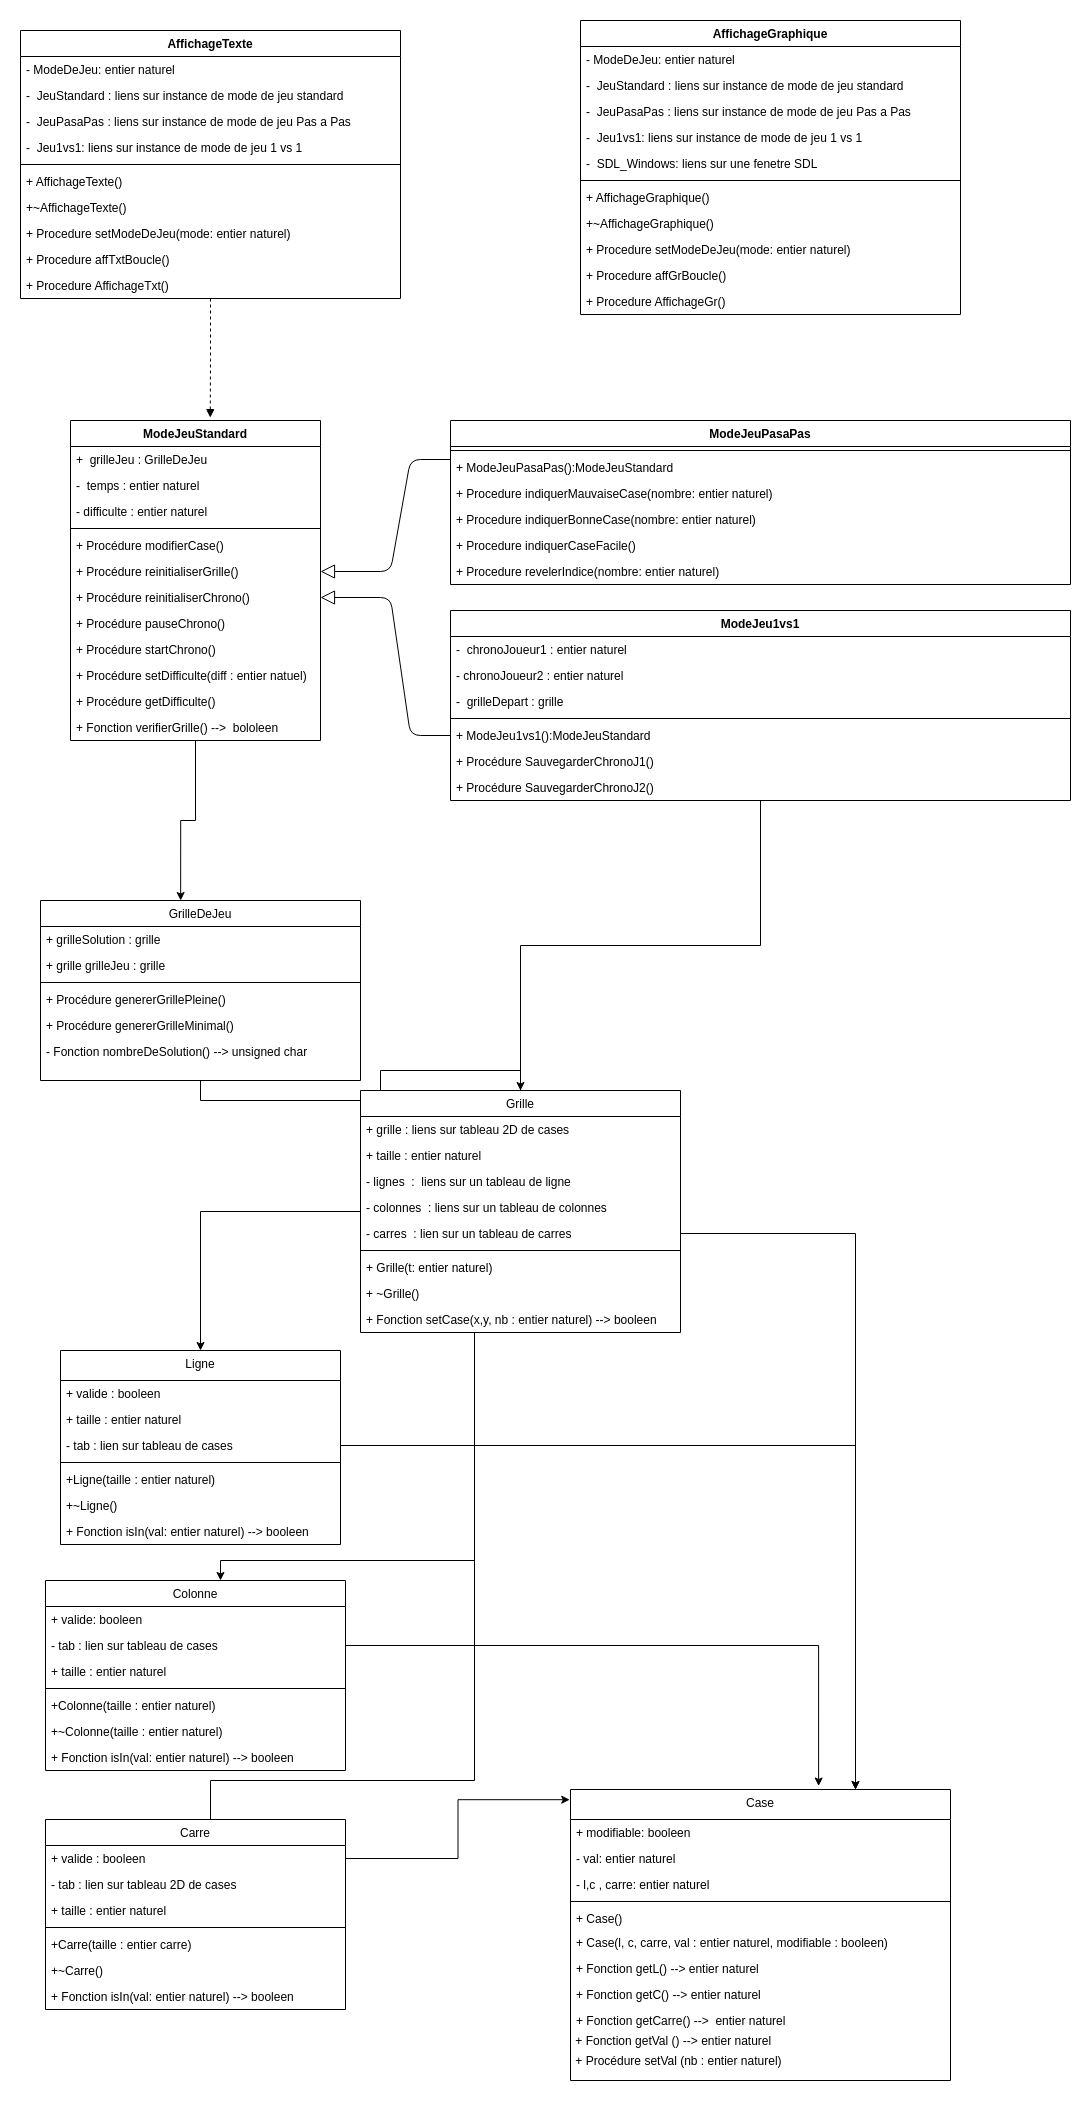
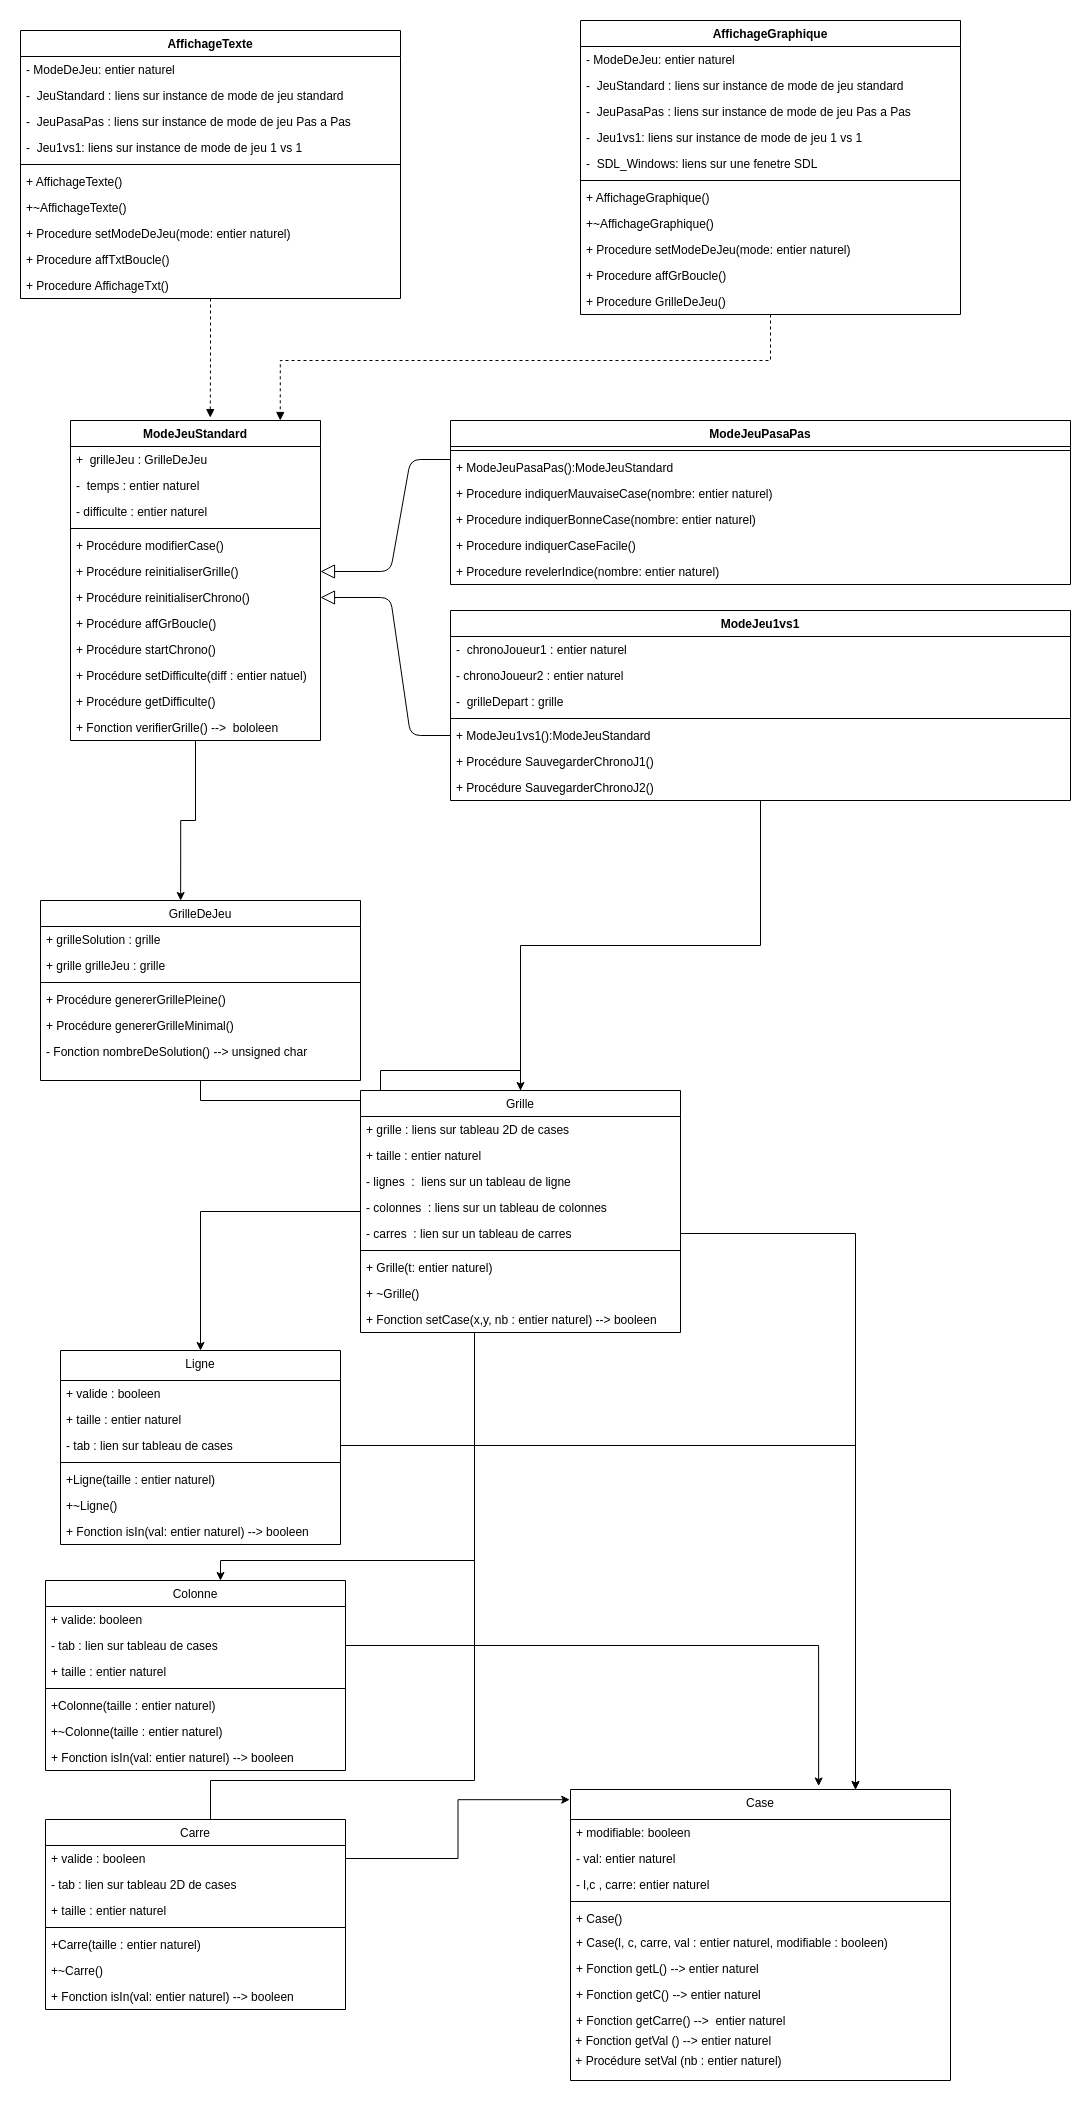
(665, 302) -> (662, 302)
none -> (522, 361)
(157, 624) -> (155, 624)
(136, 1945) -> (141, 1945)
